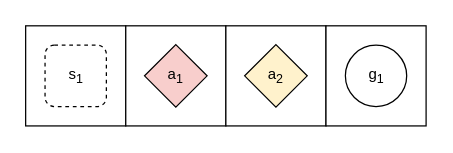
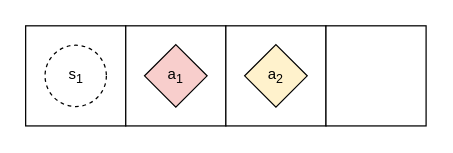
(76, 76) -> (76, 76)
(376, 76) -> none
